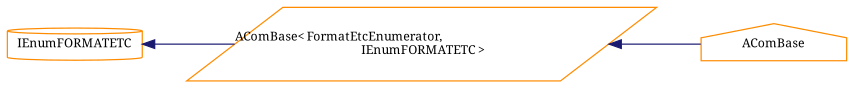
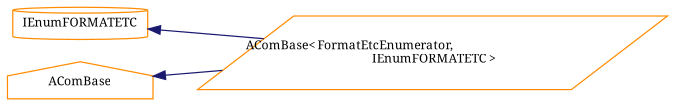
(661, 44) -> (194, 73)
